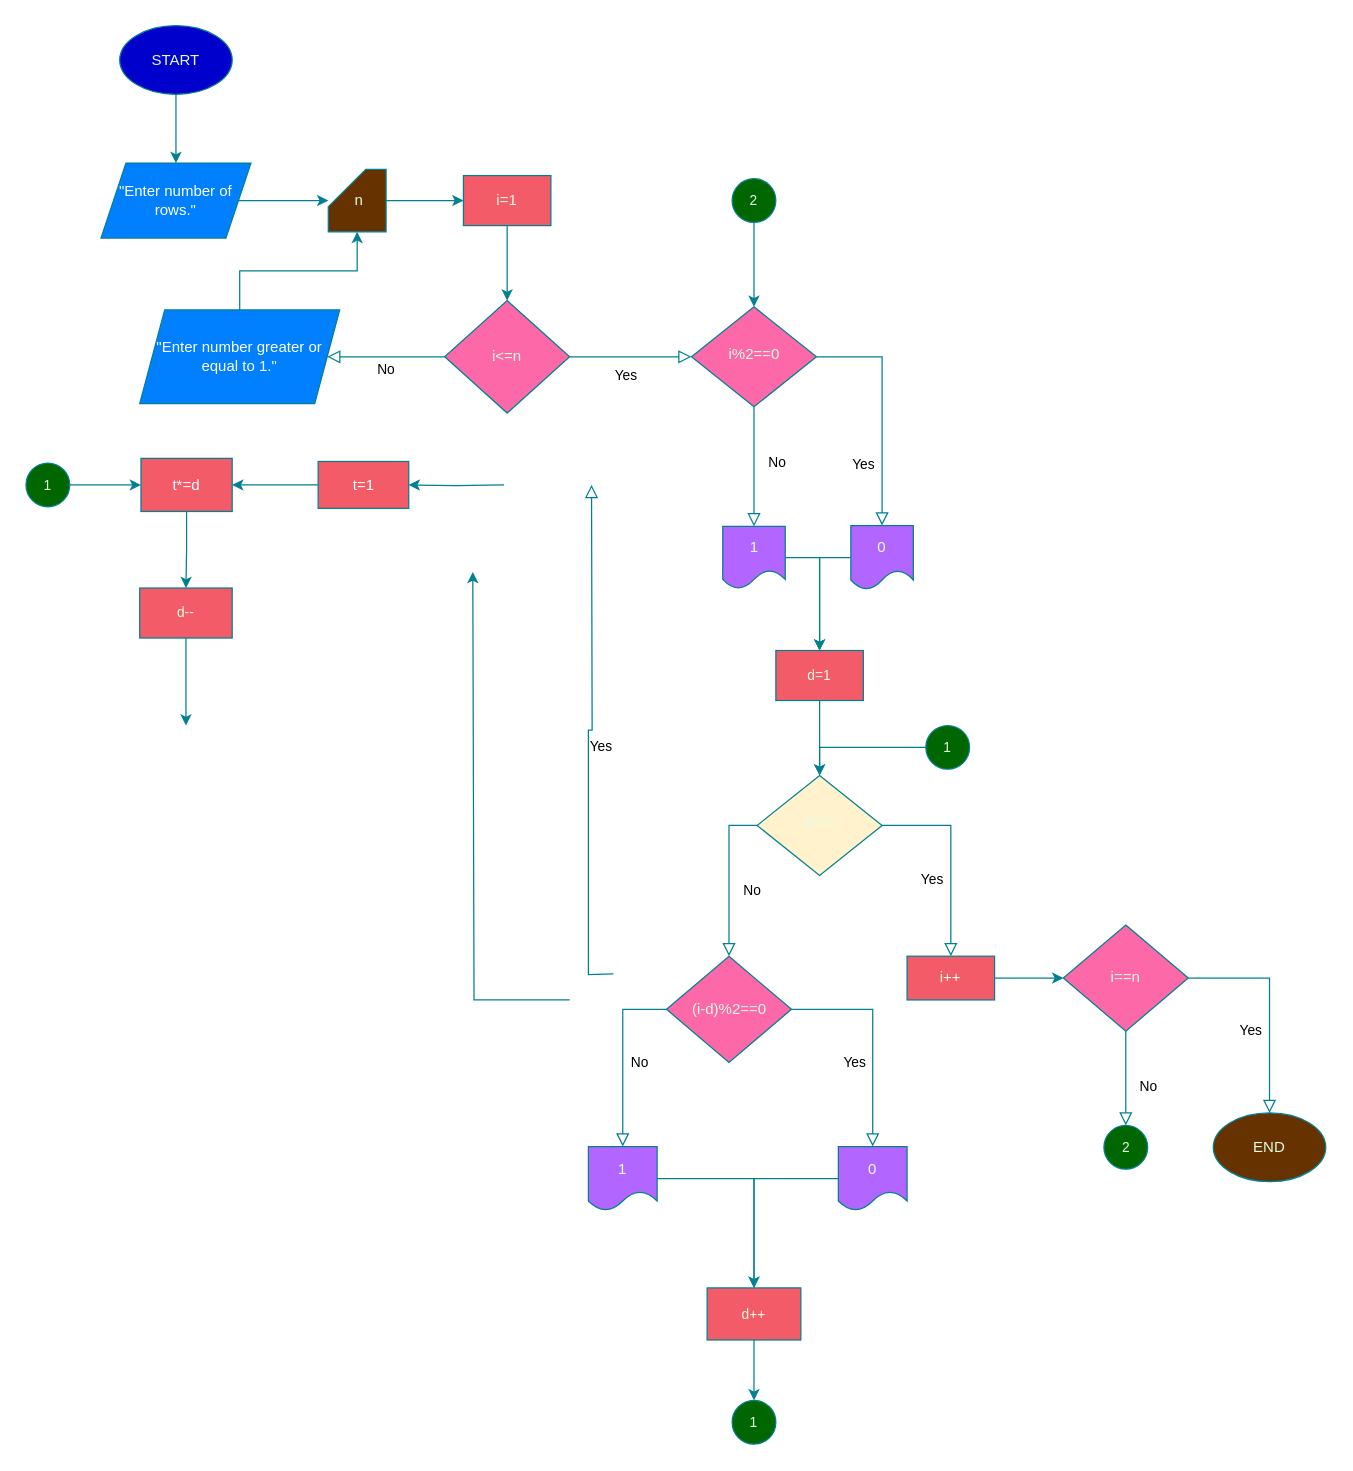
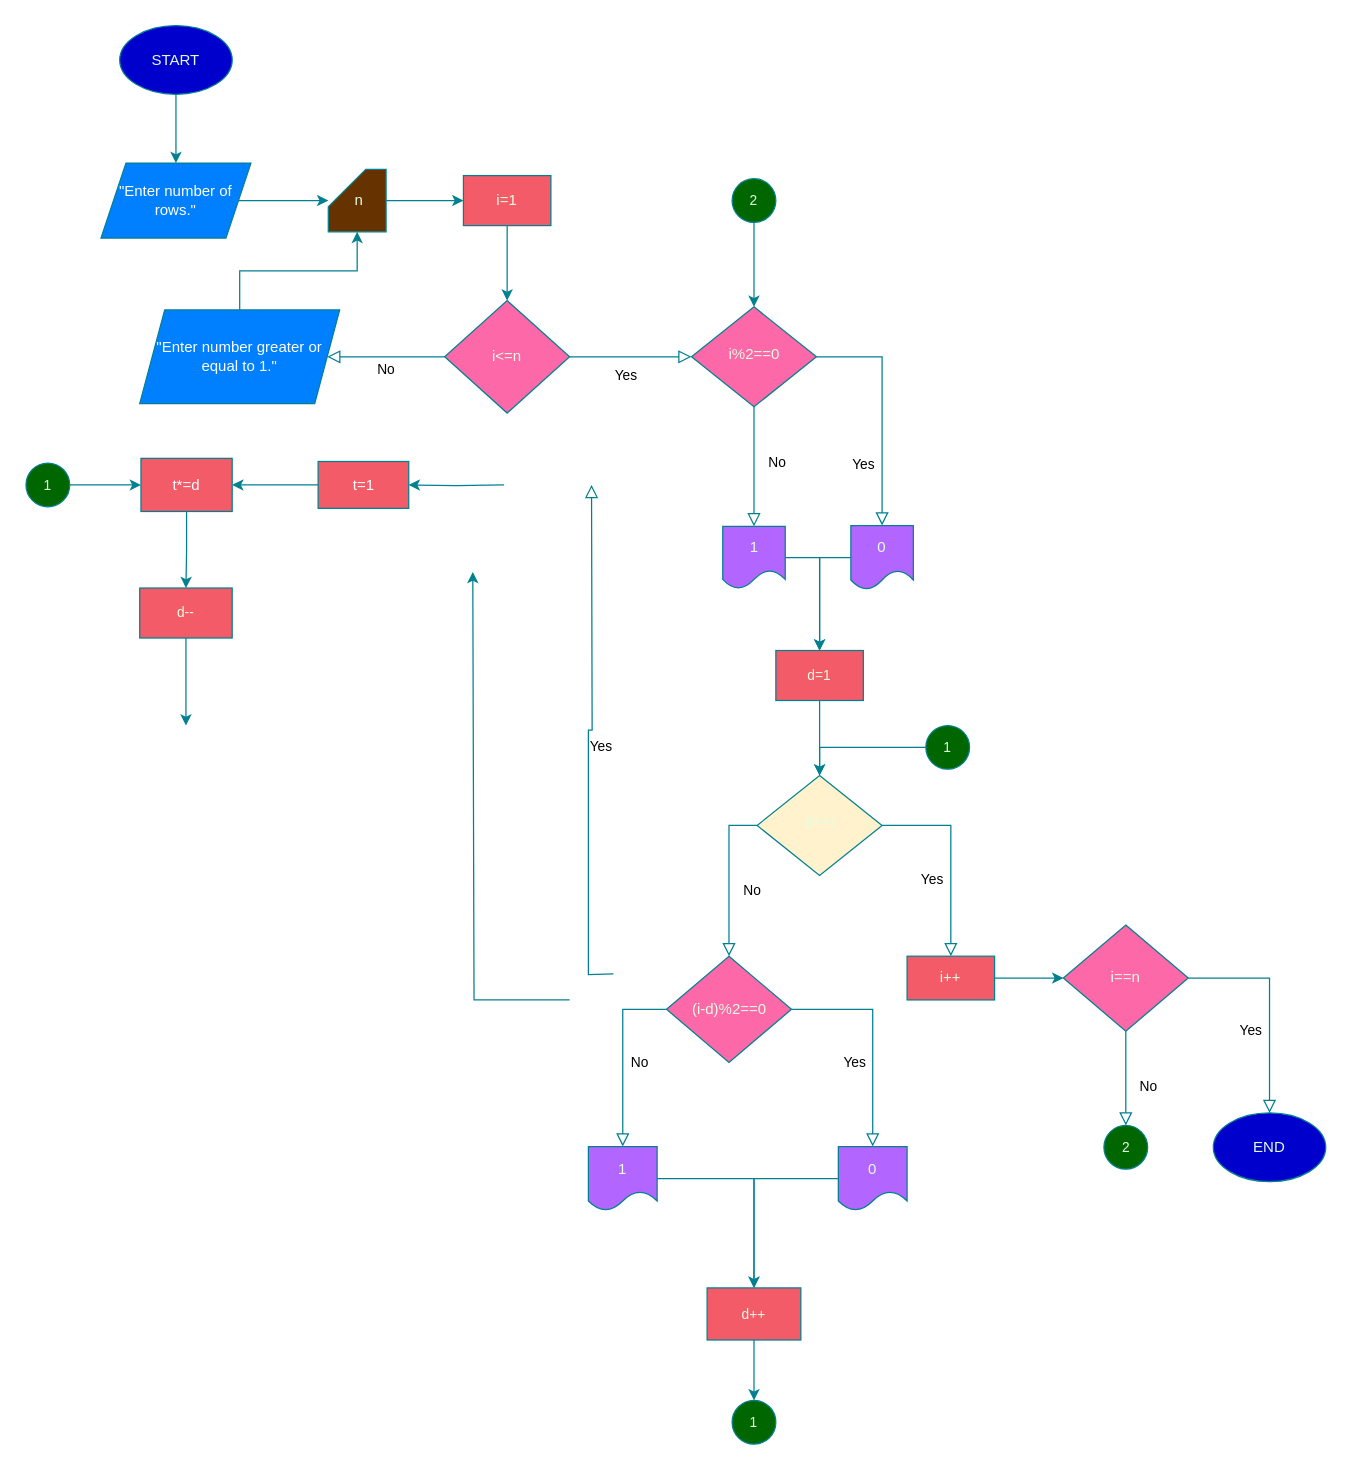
(1269, 1148) -> (1269, 1148)
